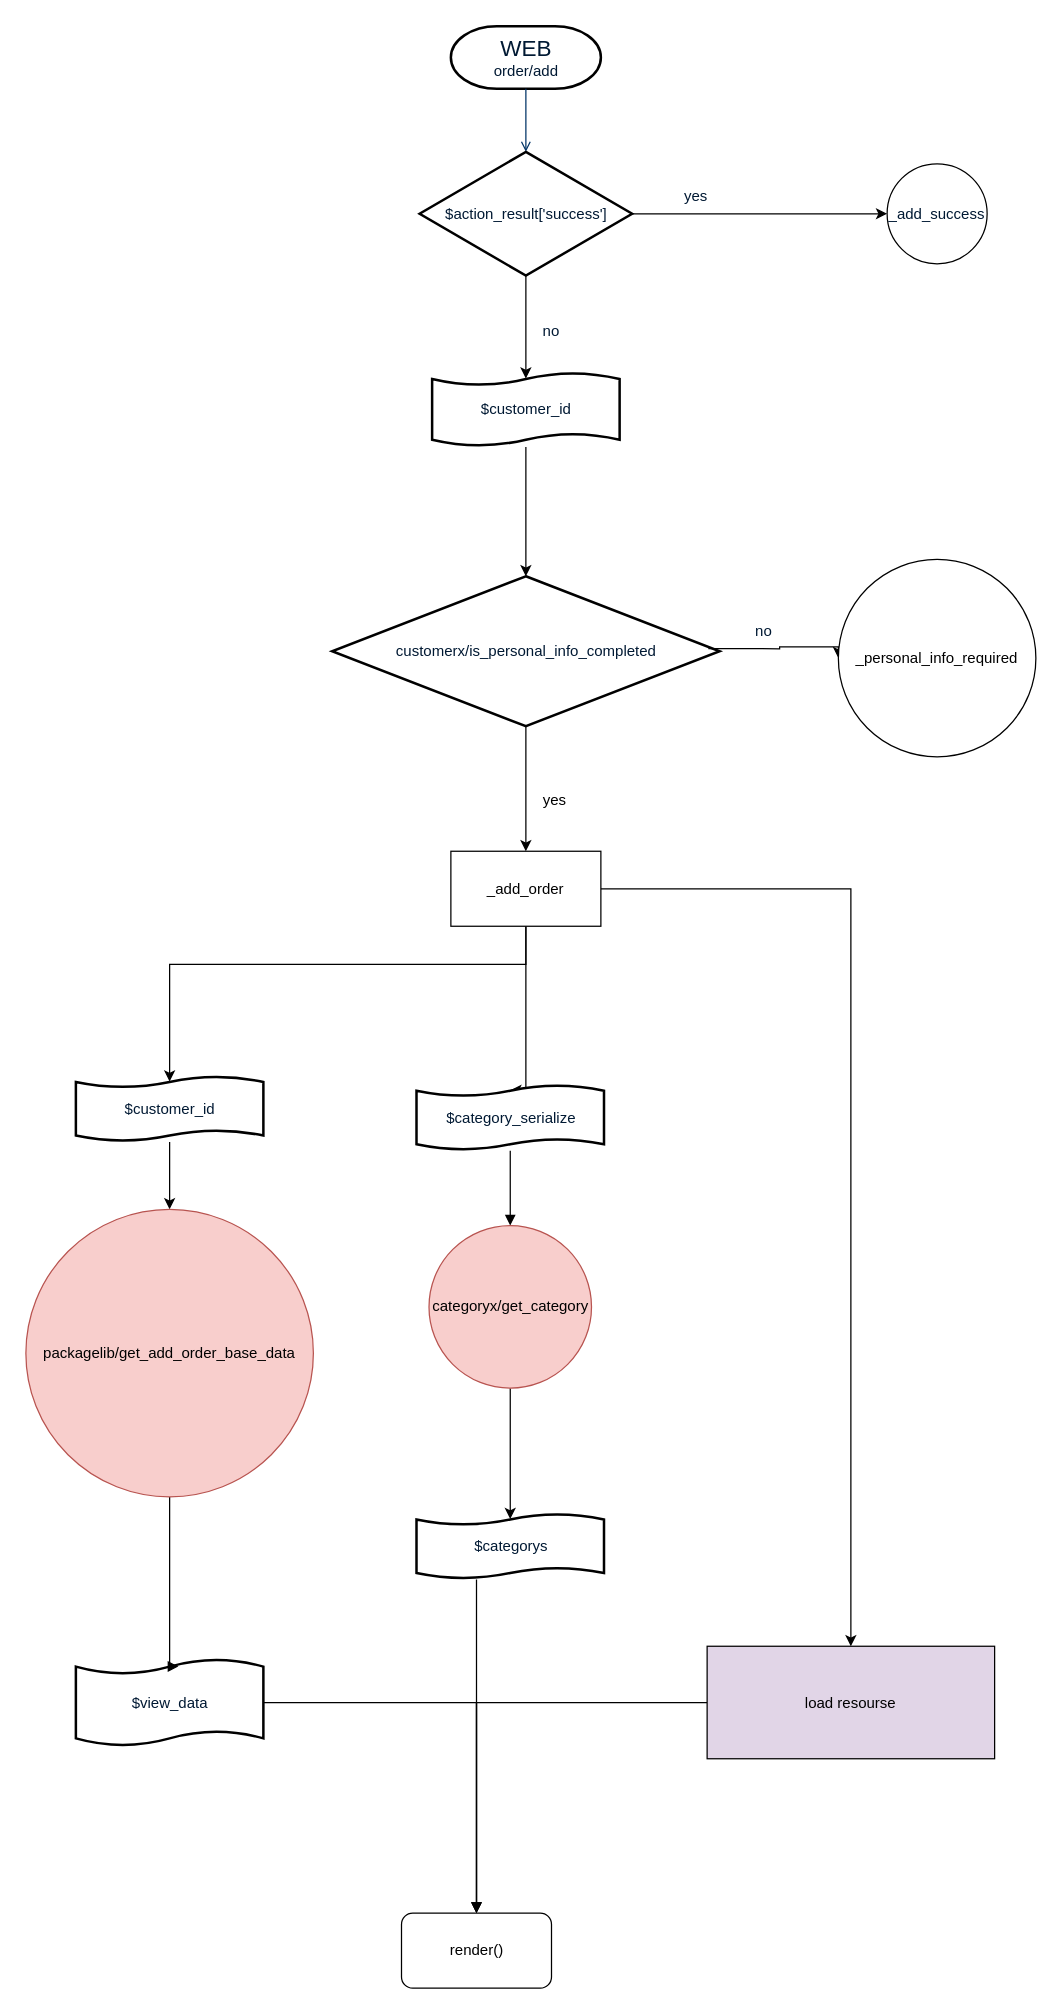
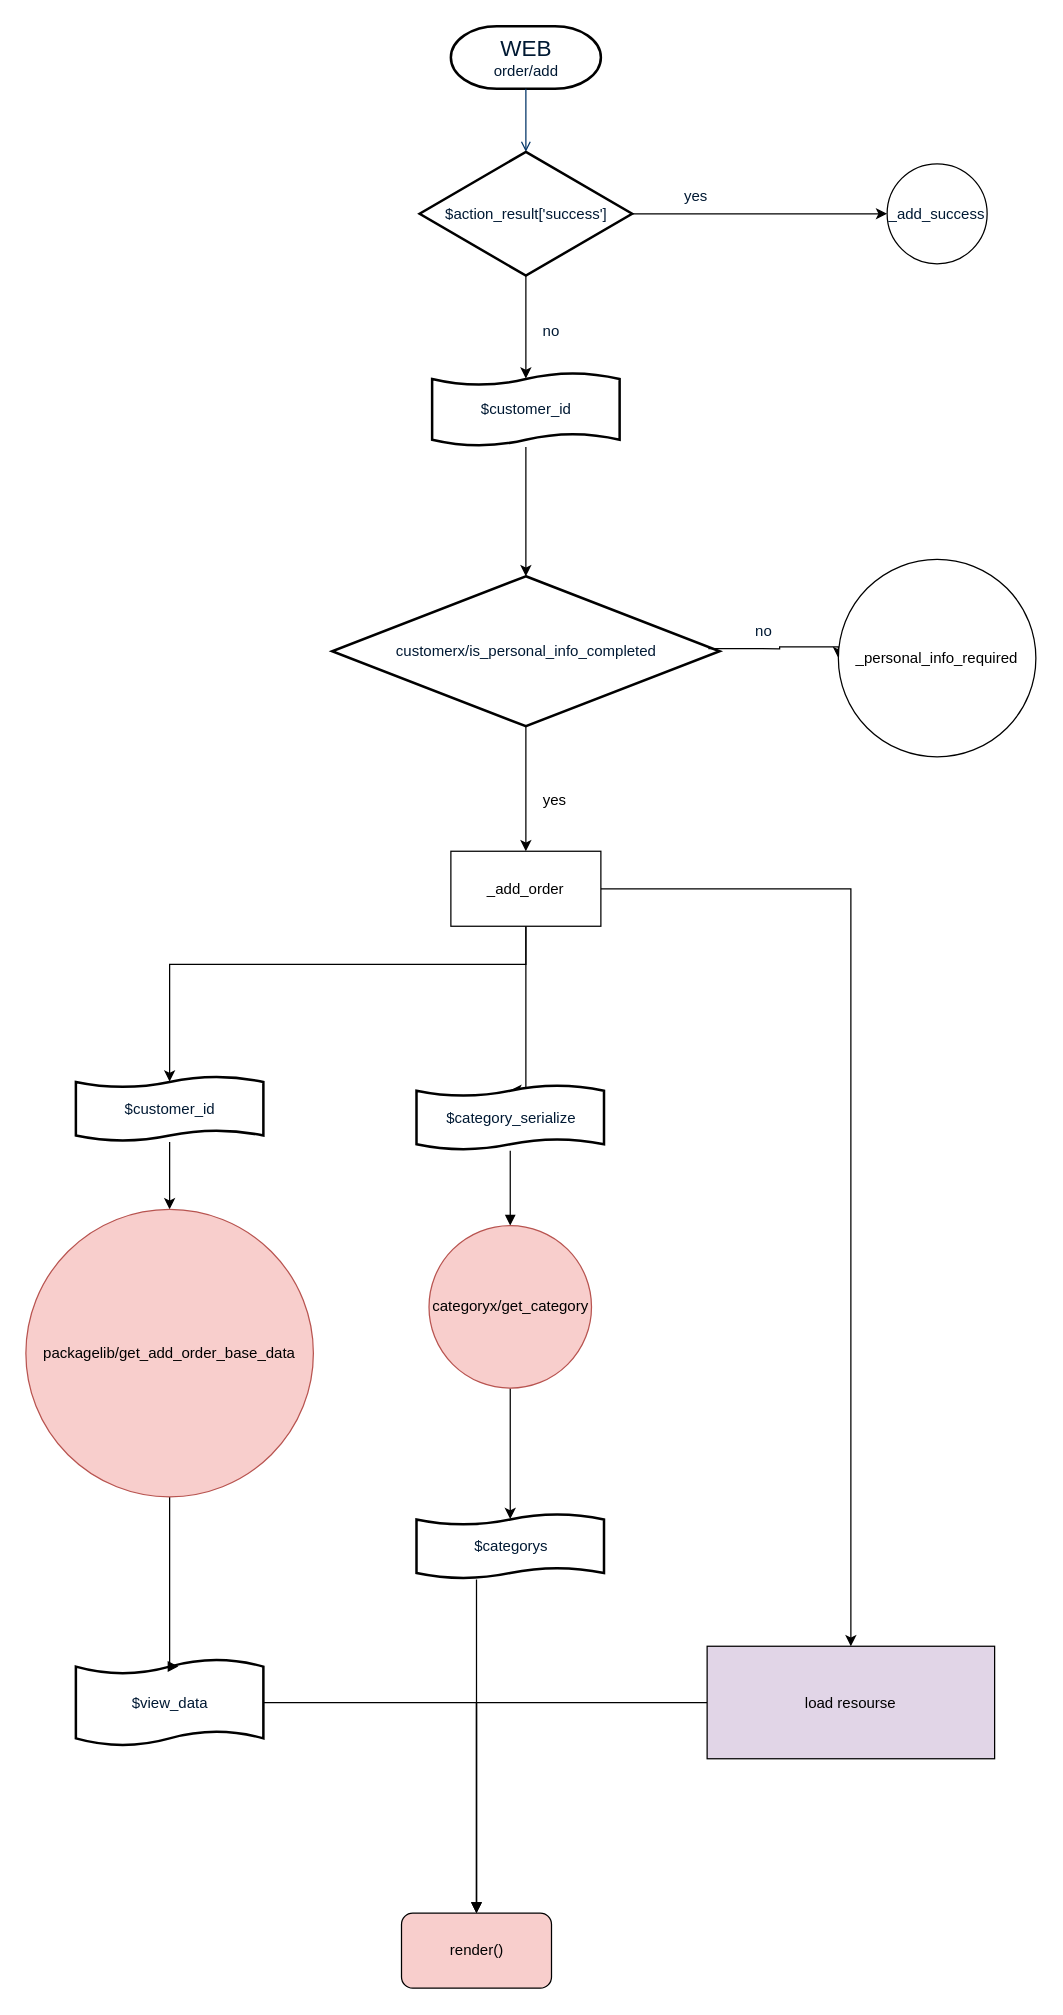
(476, 1951) -> (476, 1951)
